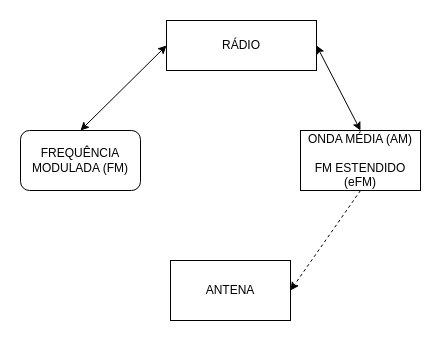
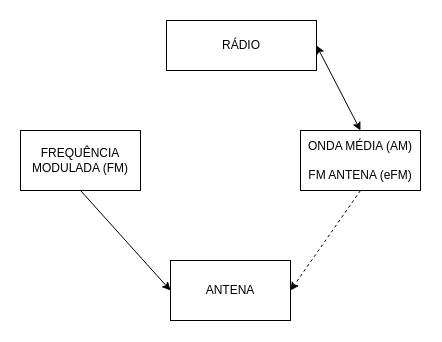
(124, 88) -> none
(81, 161) -> (81, 161)
(361, 161) -> (361, 161)
none -> (123, 238)
